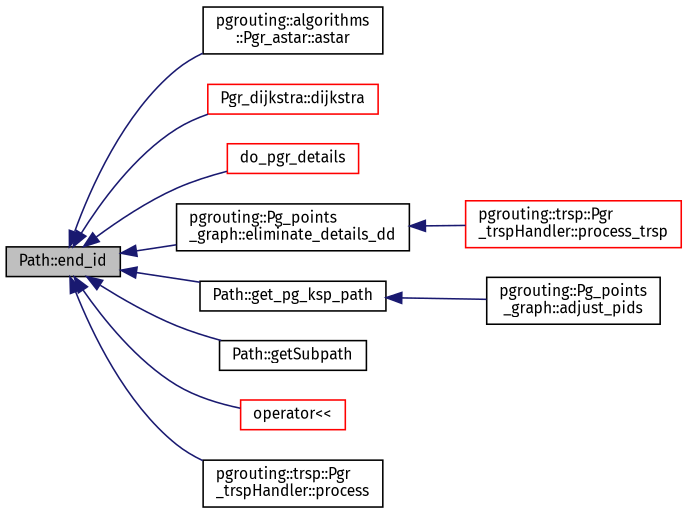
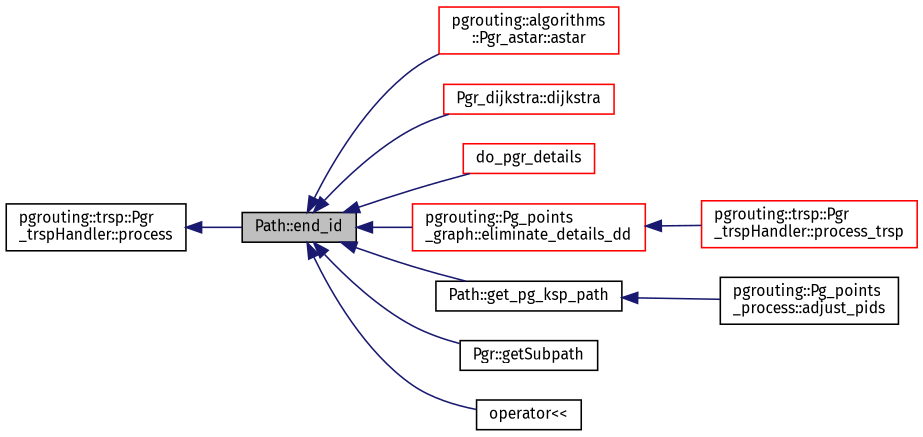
(293, 30) -> (529, 30)
(293, 227) -> (529, 227)
(573, 301) -> (809, 301)
(293, 355) -> (529, 355)
(125, 387) -> (222, 227)
(293, 415) -> (529, 415)
